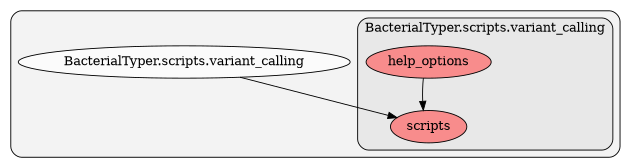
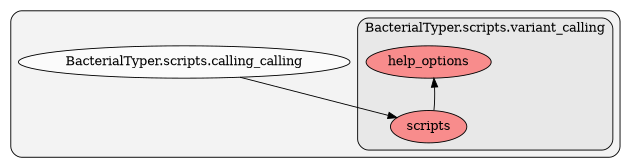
(184, 62) -> (184, 62)
(423, 90) -> (435, 99)
